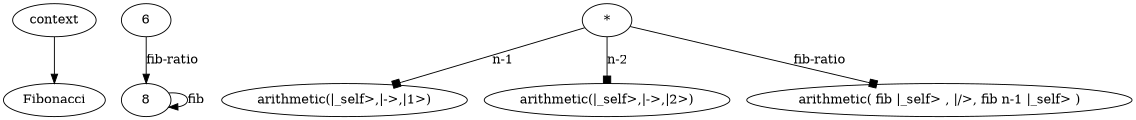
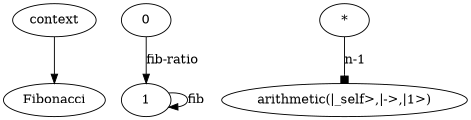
(146, 20) -> (146, 20)
(146, 100) -> (146, 100)
(607, 100) -> none
(939, 100) -> none
